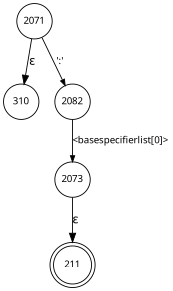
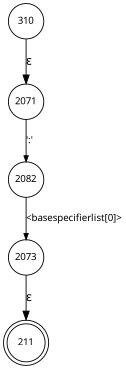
(29, 57) -> (26, 57)
